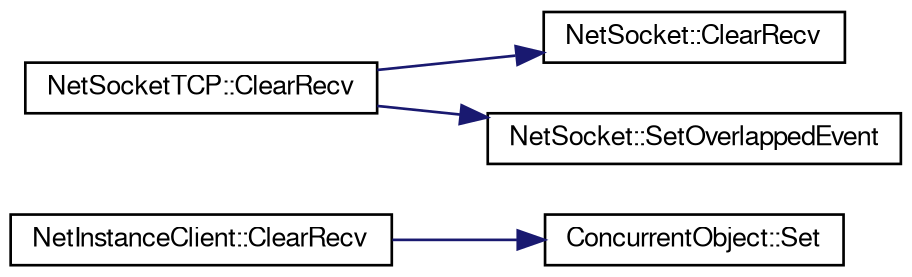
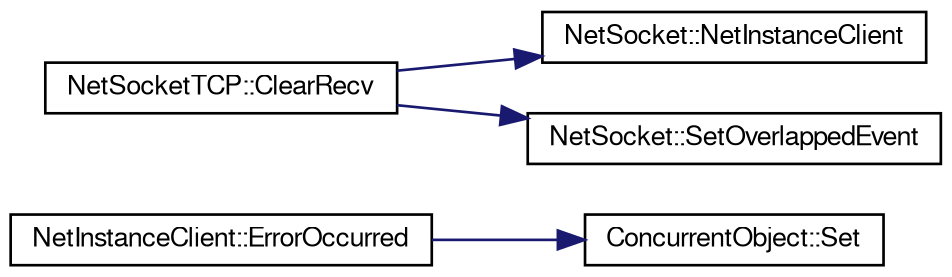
(694, 37) -> (734, 37)
(201, 240) -> (221, 240)
